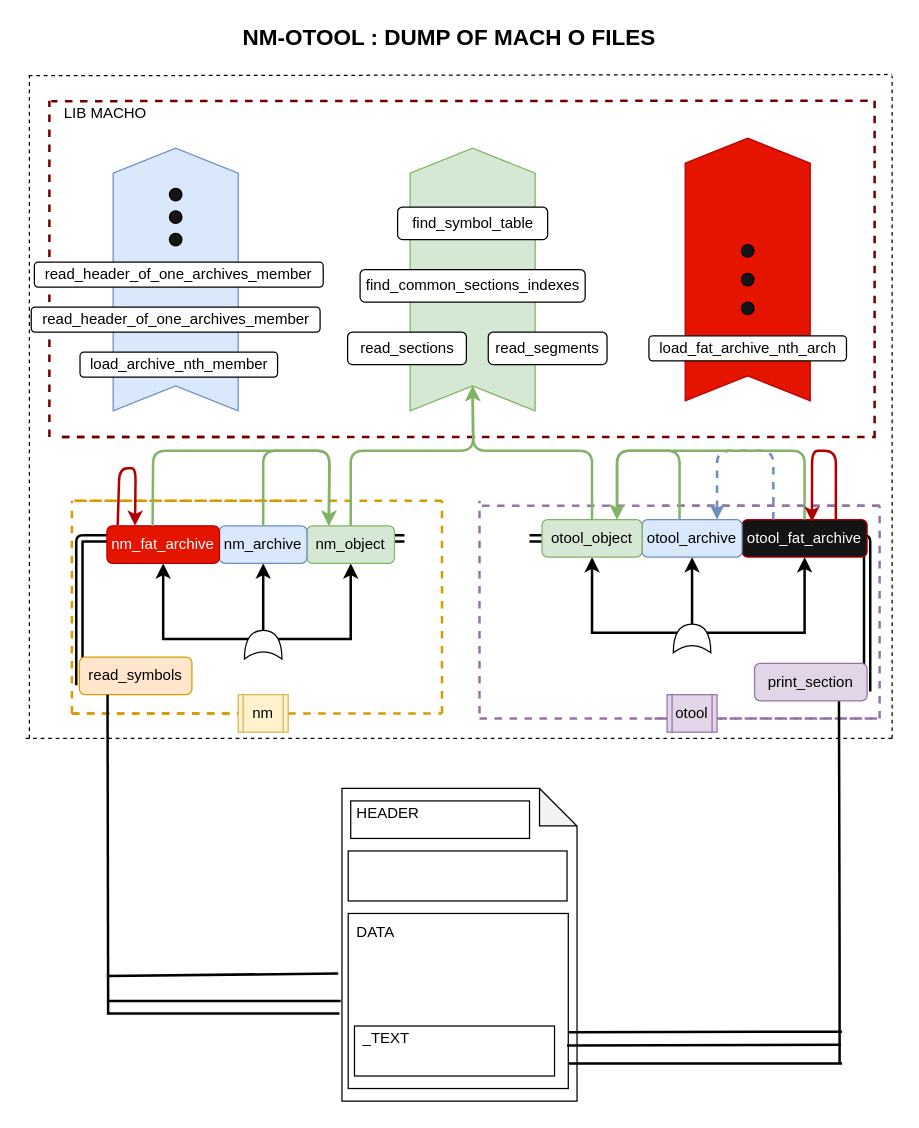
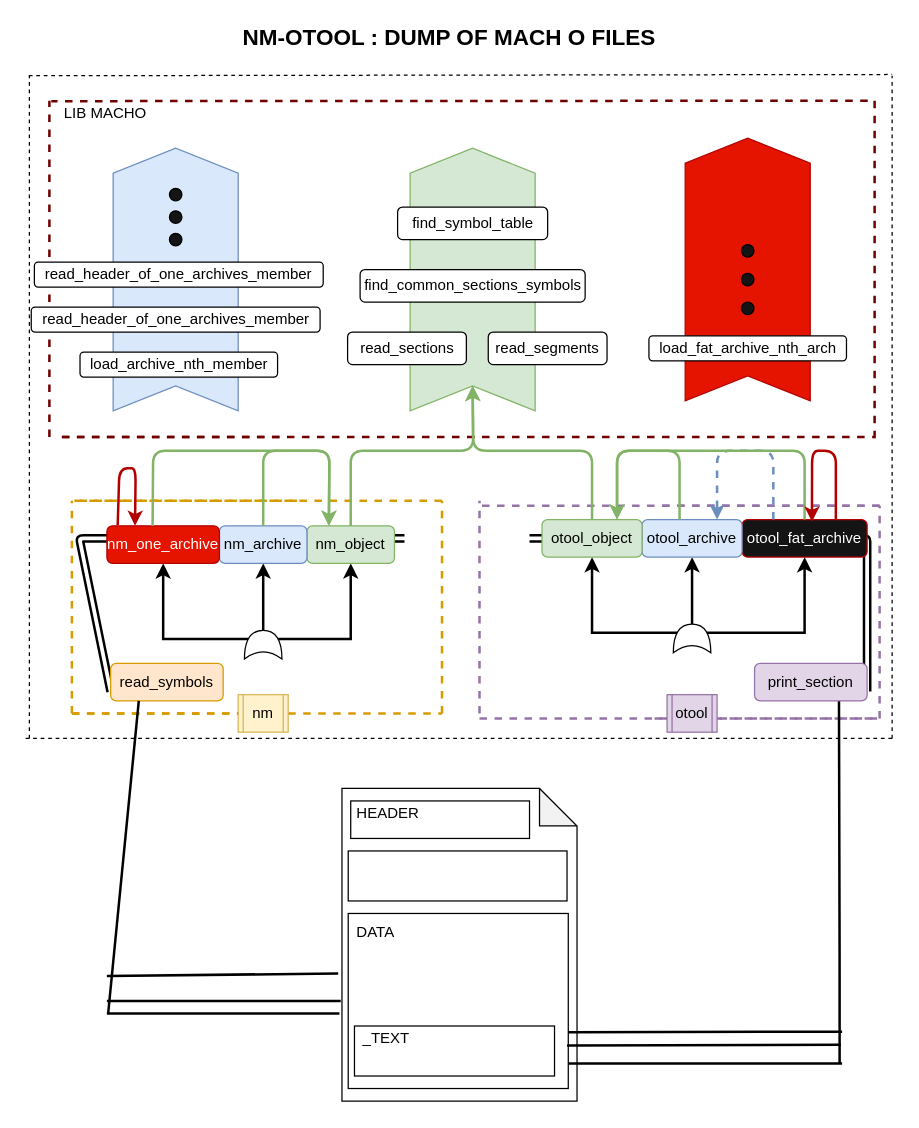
(473, 286) -> (473, 286)
(163, 544) -> (163, 544)
(136, 676) -> (167, 682)
